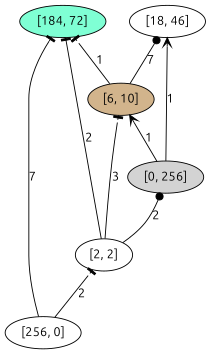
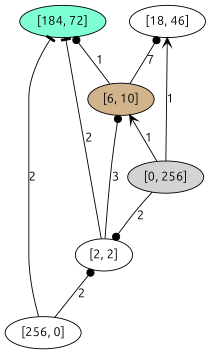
(94, 63) -> (94, 63)
(33, 177) -> (33, 177)
(110, 180) -> (110, 180)
(144, 224) -> (134, 212)
(72, 296) -> (72, 296)
